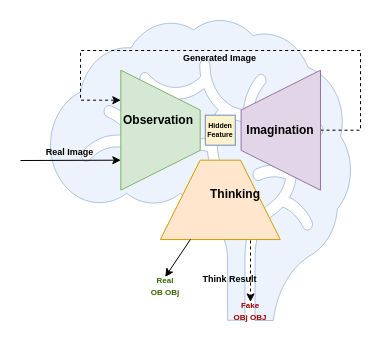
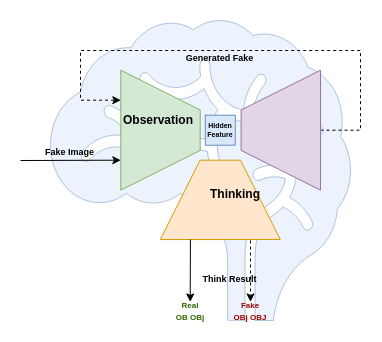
(220, 59) -> (220, 59)
(220, 130) -> (220, 130)
(281, 130) -> none
(70, 153) -> (70, 153)
(165, 286) -> (190, 311)
